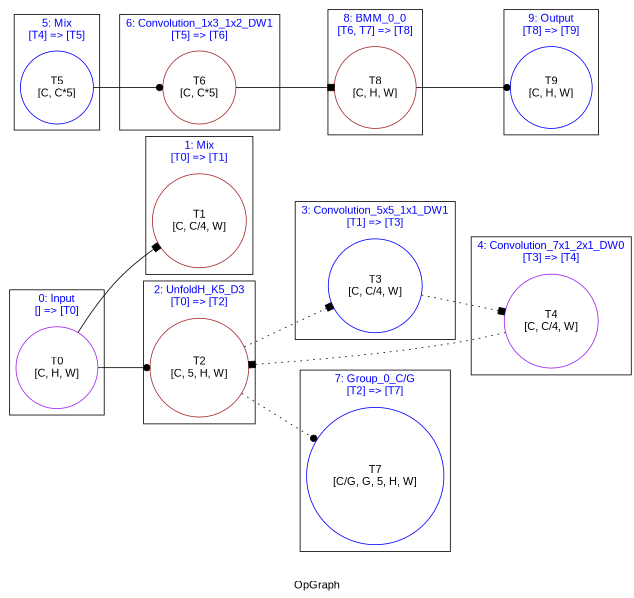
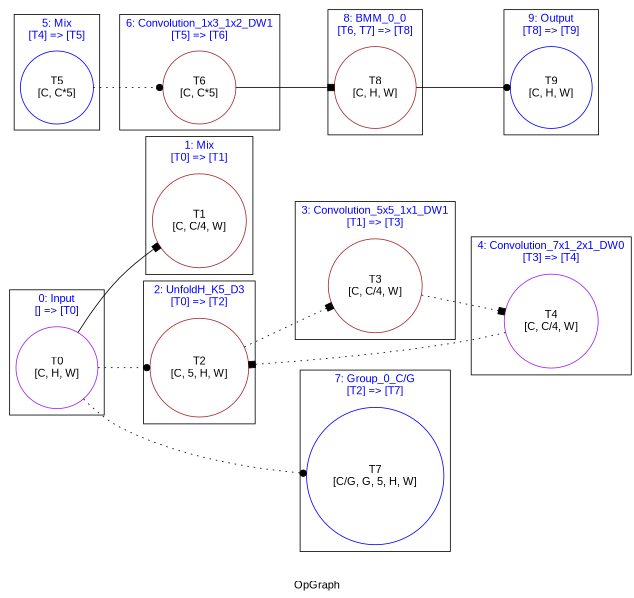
(125, 88) -> (125, 88)
(375, 286) -> (375, 286)
(121, 368) -> (121, 368)
(276, 415) -> (185, 452)
